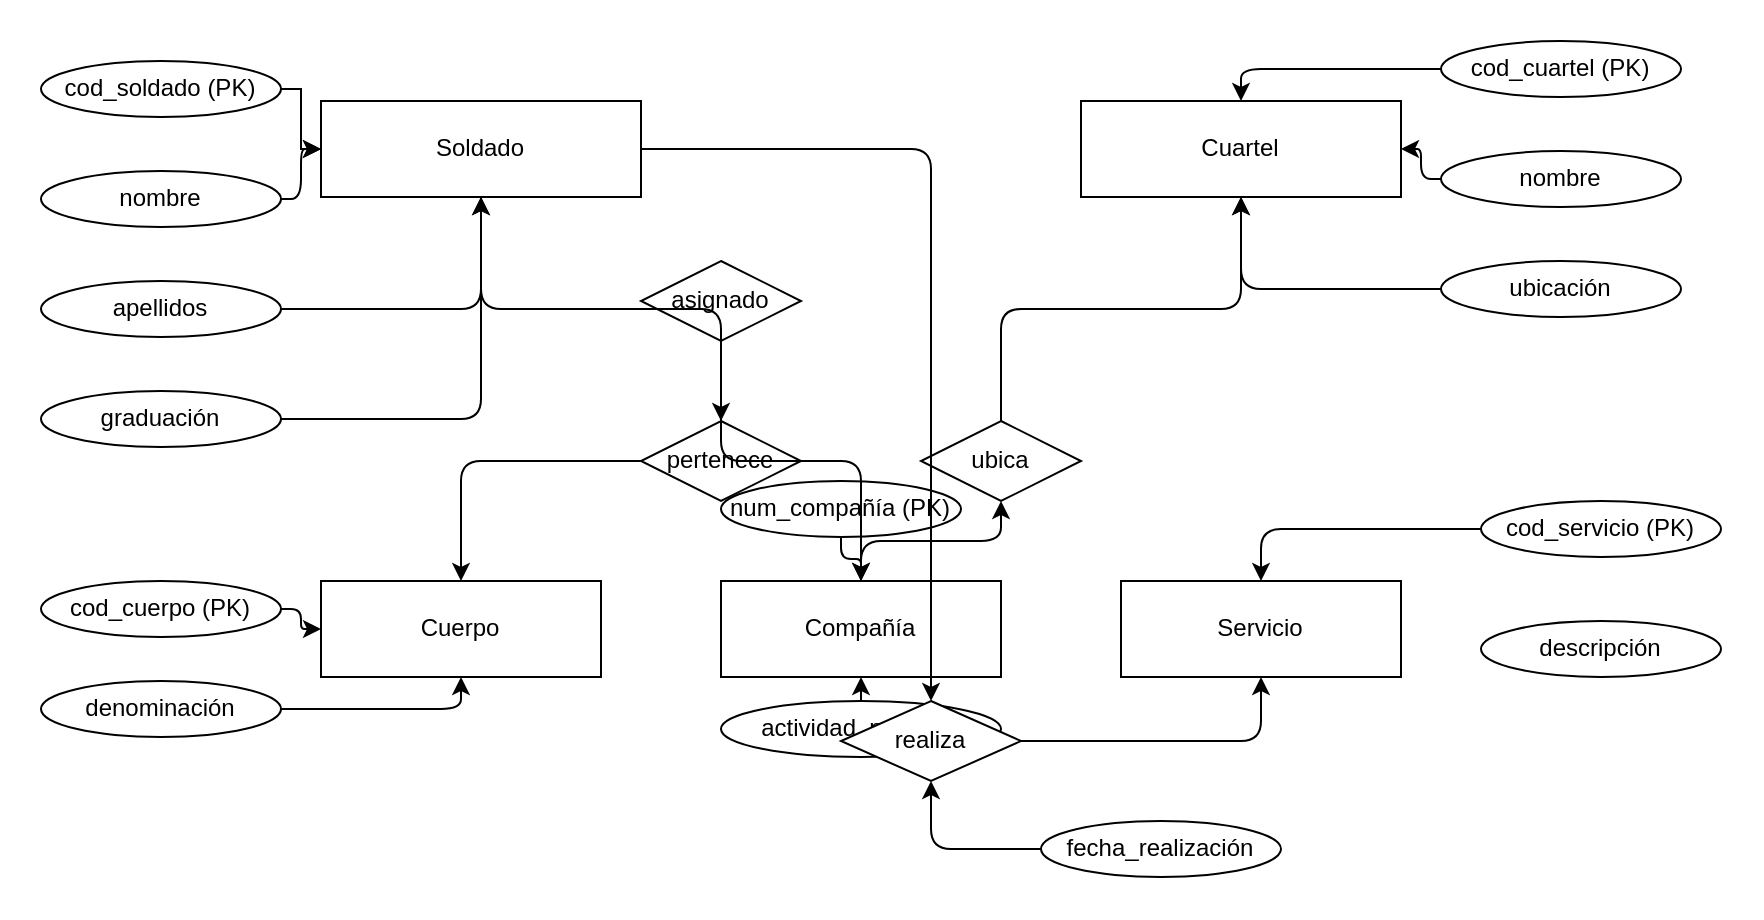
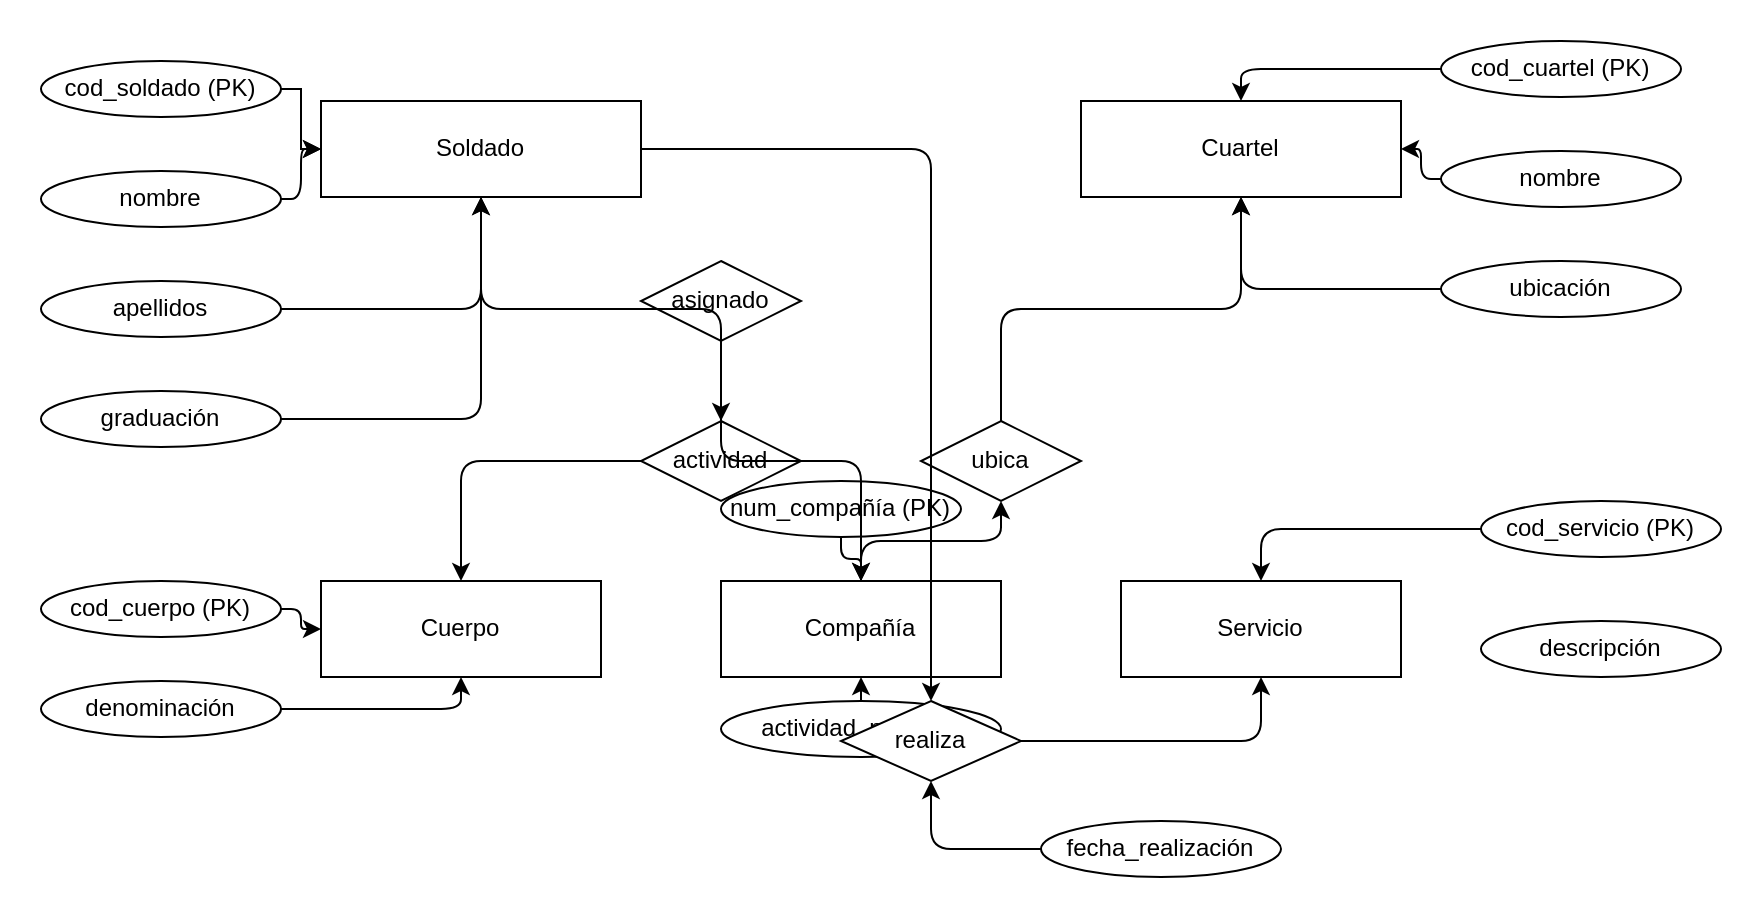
(721, 461) -> (721, 461)
